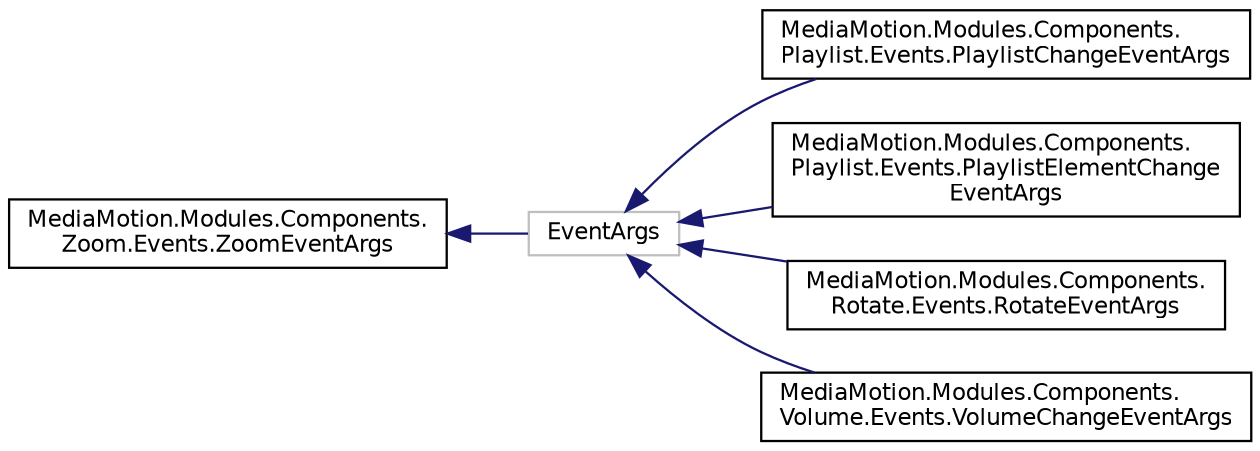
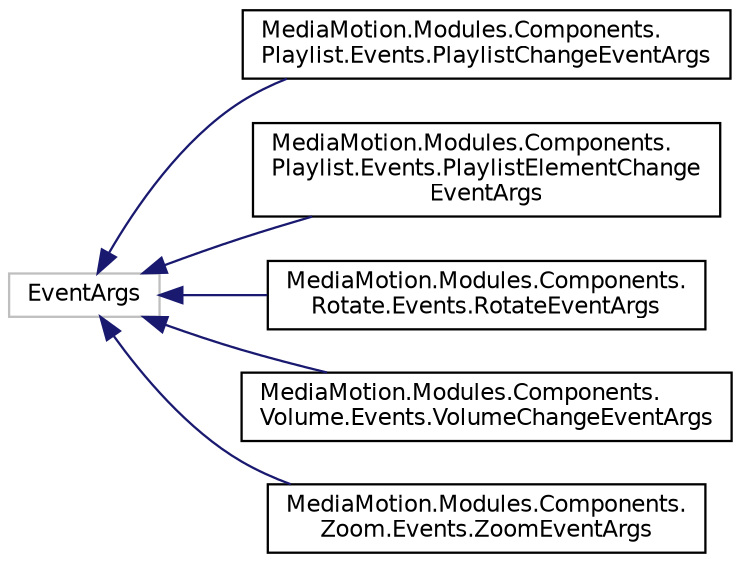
(499, 234) -> (191, 424)
